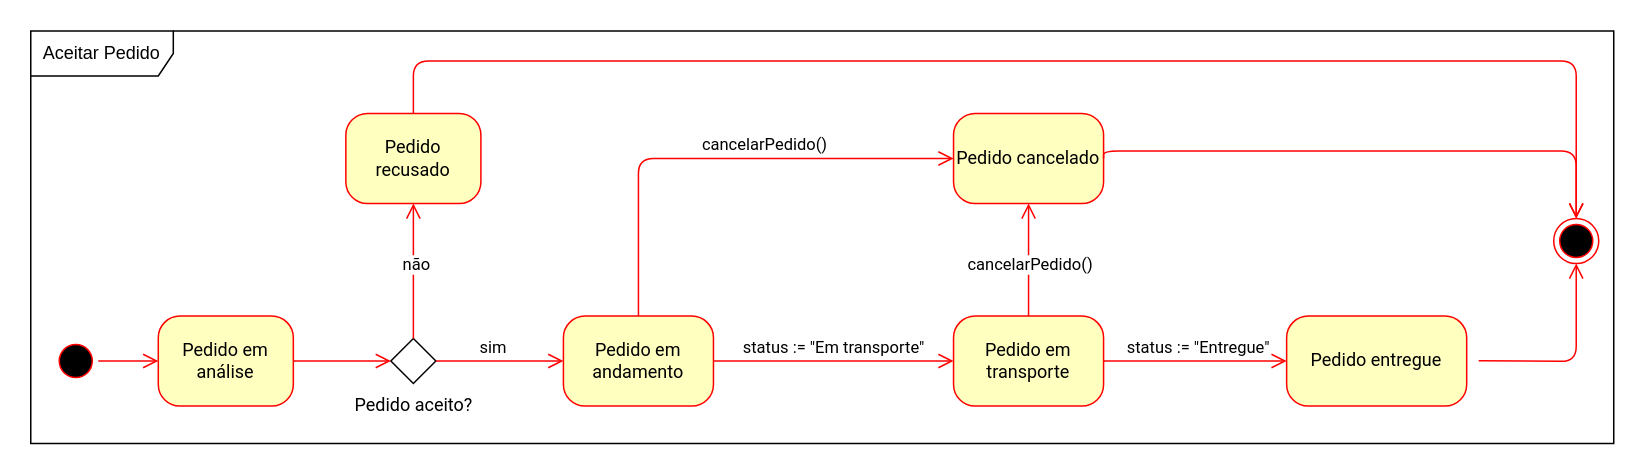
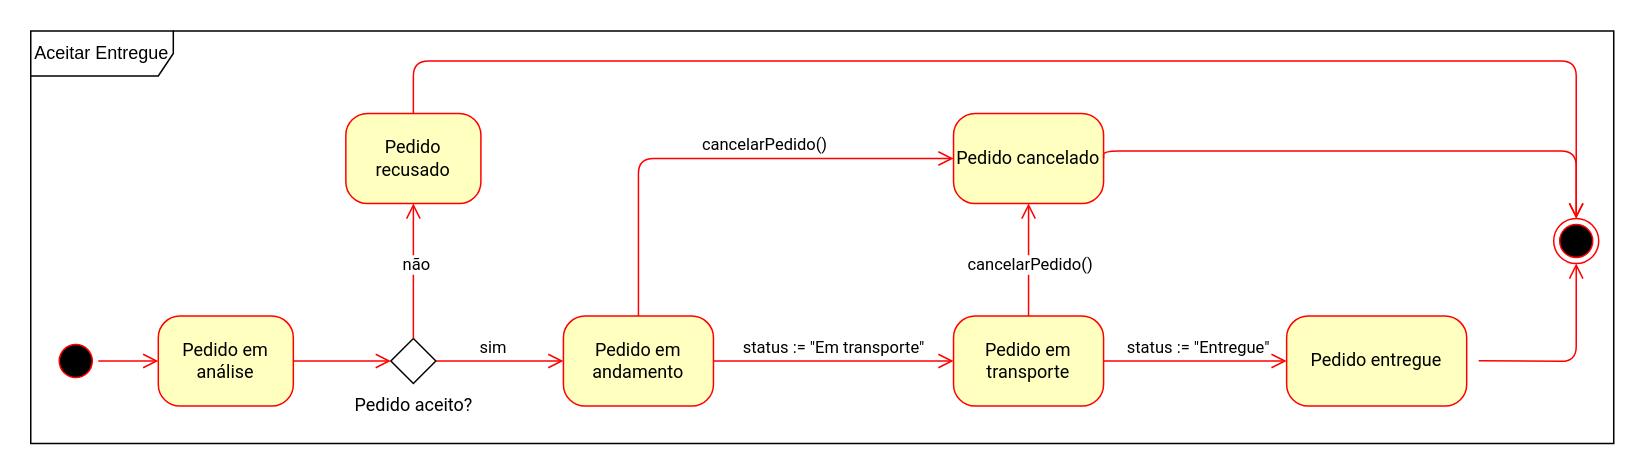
(102, 53) -> (102, 53)
